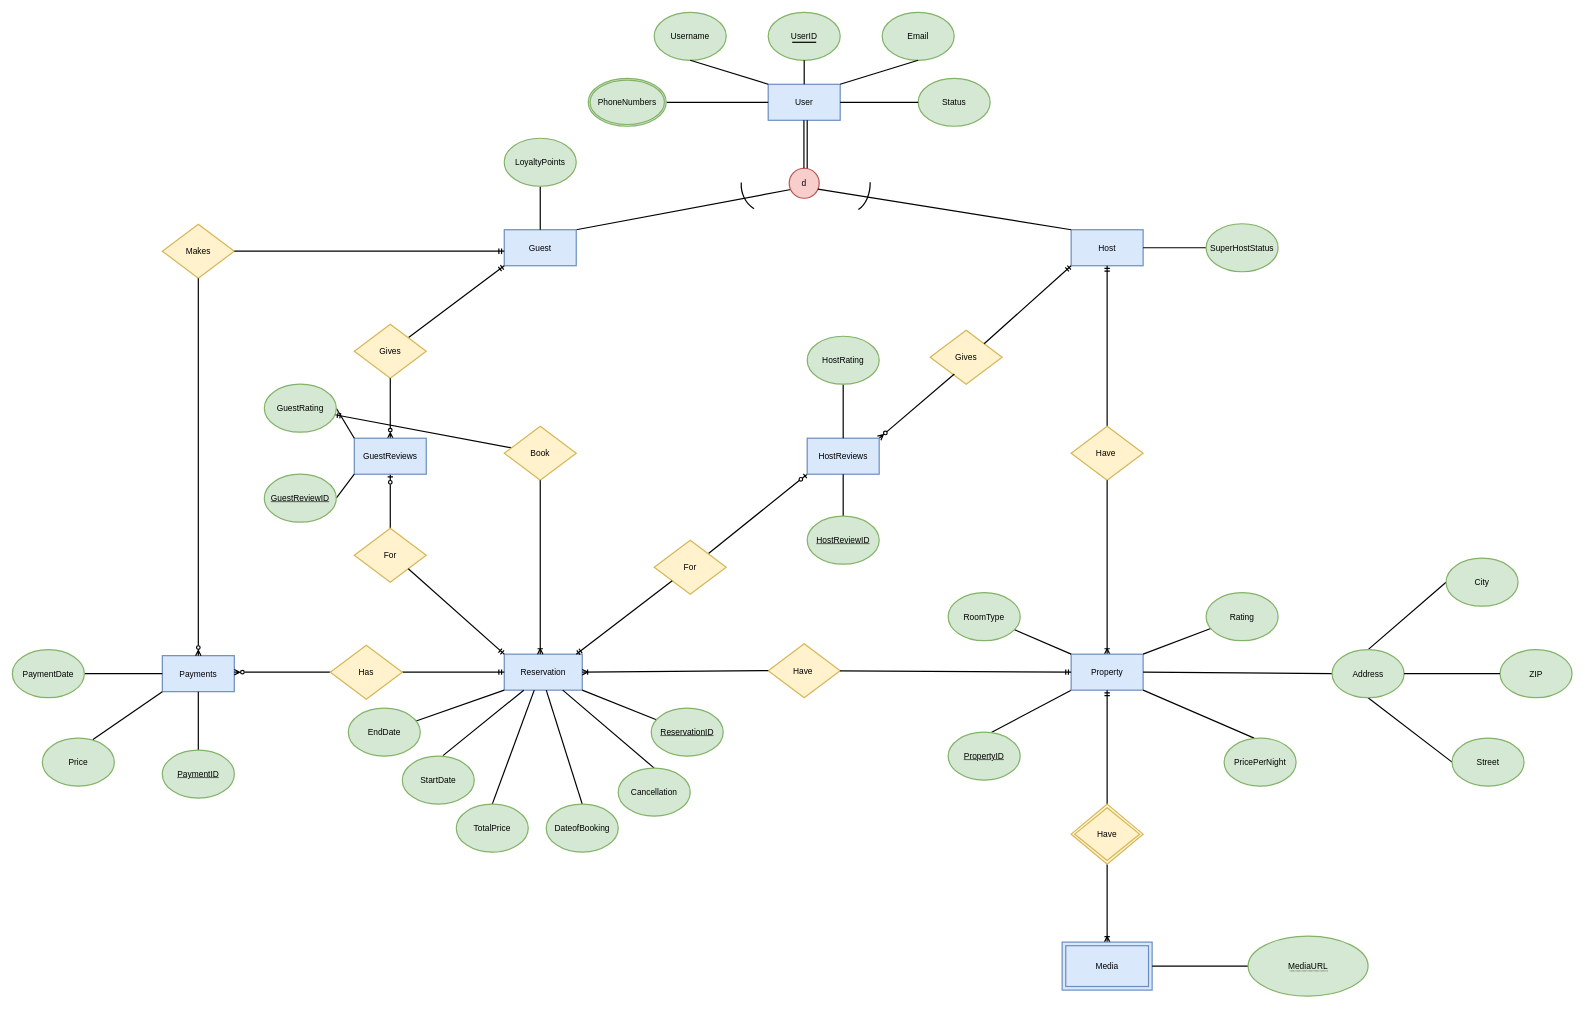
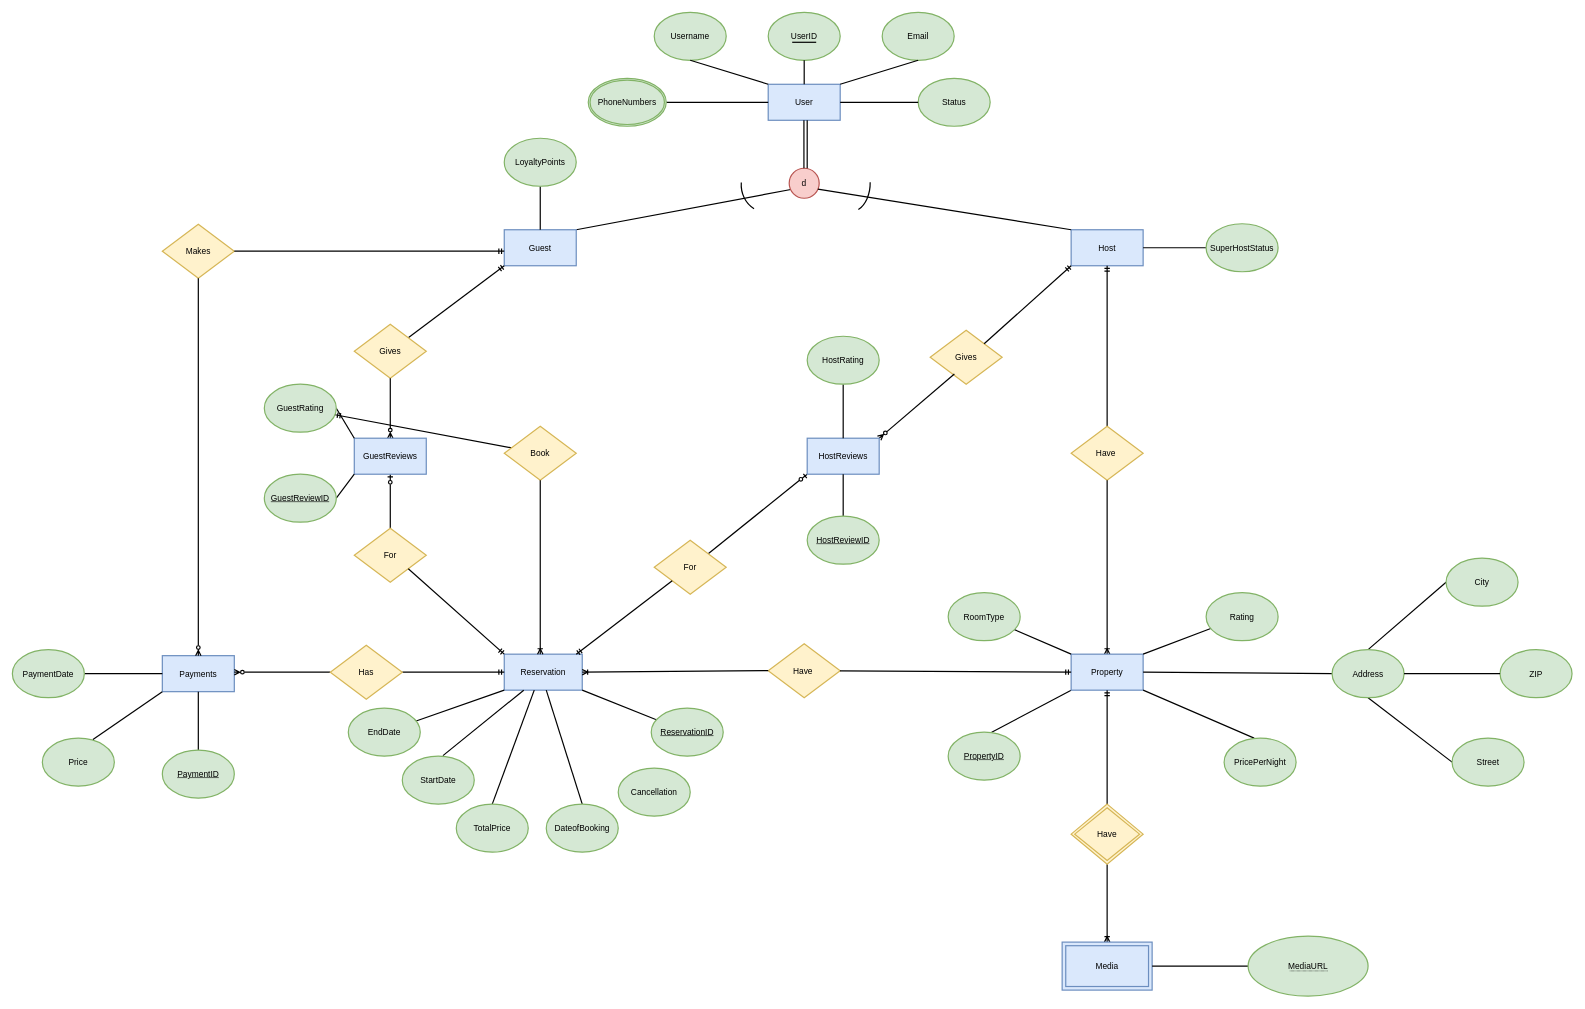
(609, 729) -> none
